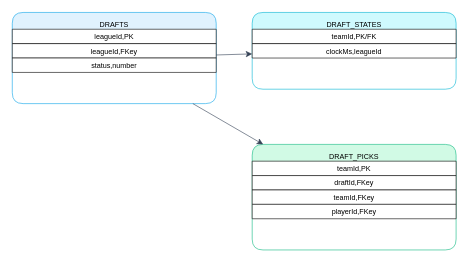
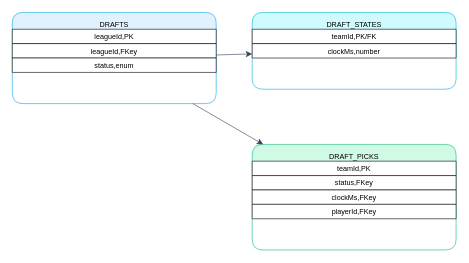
(354, 51) -> (354, 51)
(114, 65) -> (114, 65)
(354, 183) -> (354, 183)
(354, 197) -> (354, 197)
